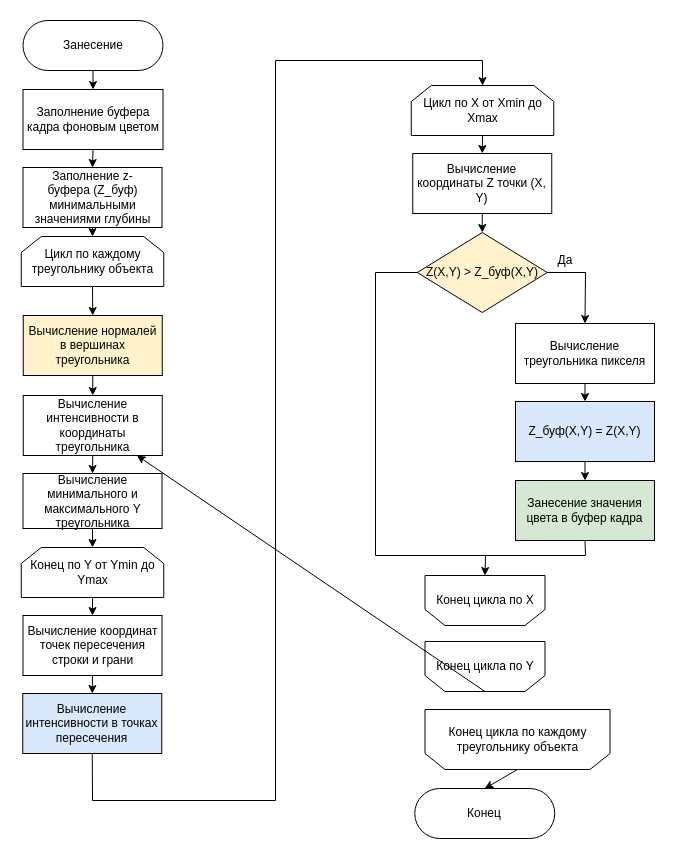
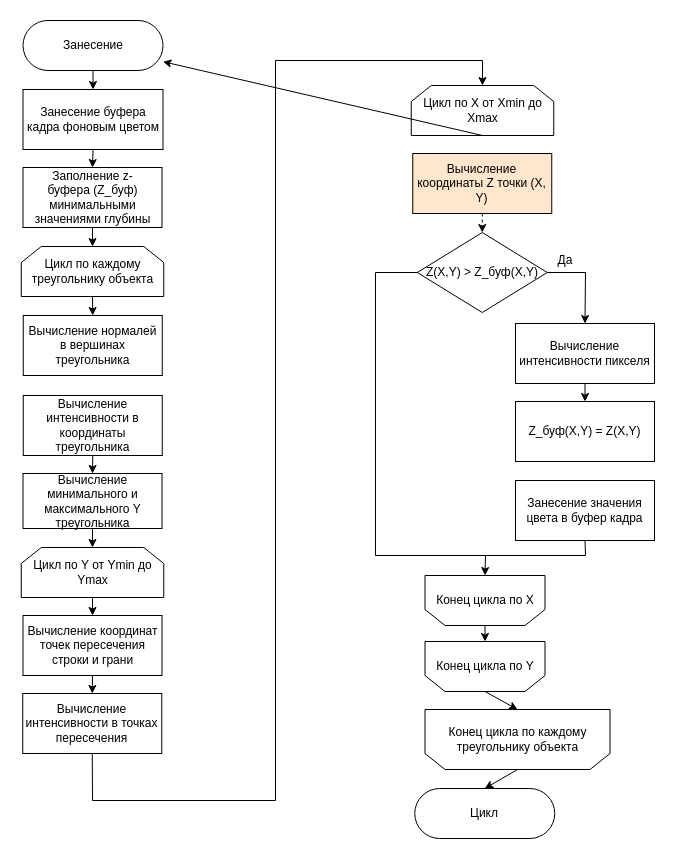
(94, 120) -> (94, 120)
(482, 141) -> (326, 99)
(482, 184) -> (482, 184)
(482, 220) -> (482, 220)
(93, 262) -> (93, 272)
(482, 273) -> (482, 273)
(93, 346) -> (93, 346)
(585, 354) -> (585, 354)
(93, 382) -> none
(585, 432) -> (585, 432)
(585, 468) -> none
(585, 511) -> (585, 511)
(93, 573) -> (93, 573)
(314, 575) -> (498, 699)
none -> (485, 630)
(92, 724) -> (92, 724)
(485, 814) -> (485, 814)
